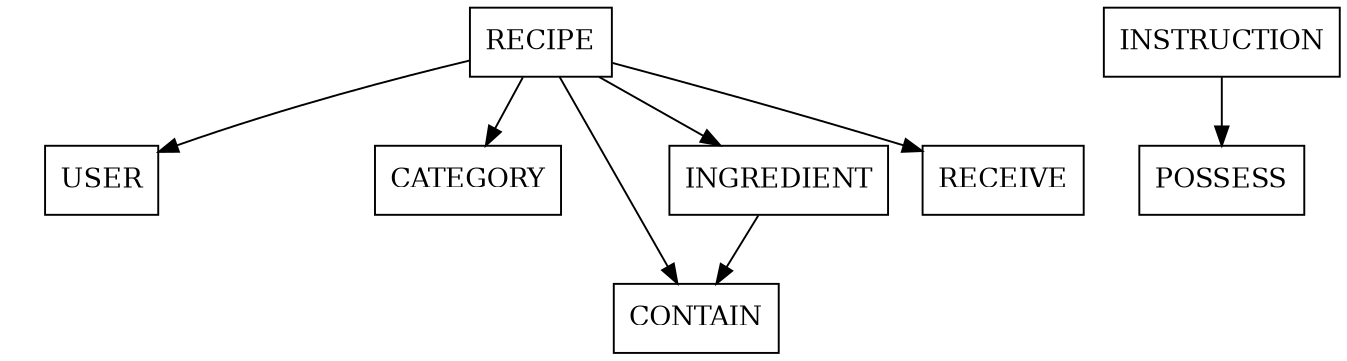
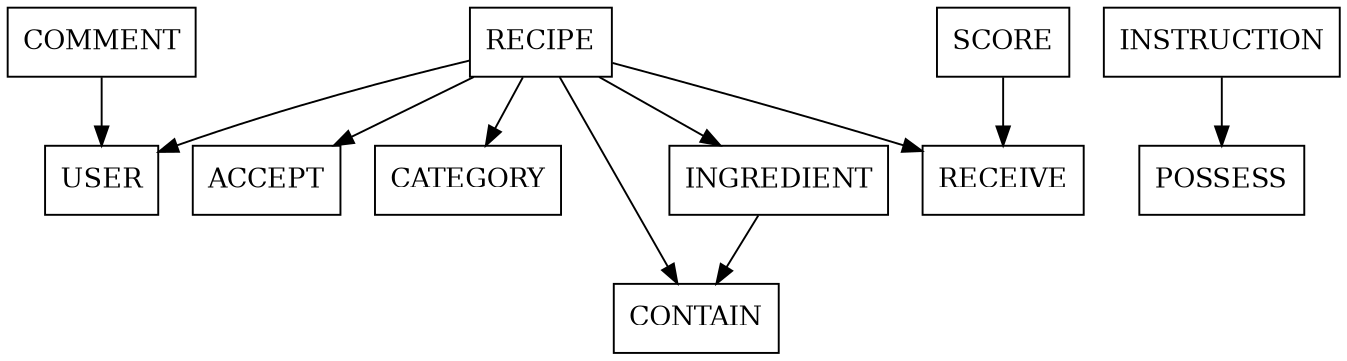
none -> (102, 42)
none -> (1003, 42)
none -> (267, 180)
